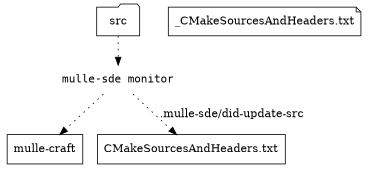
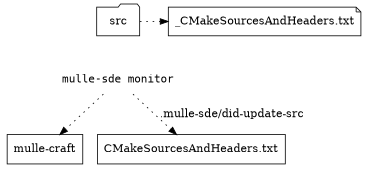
(118, 47) -> (150, 21)
